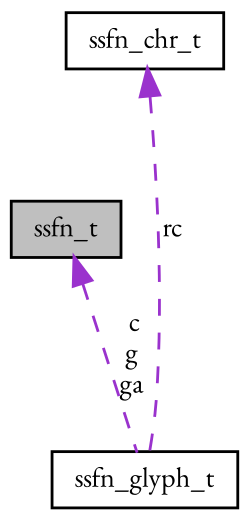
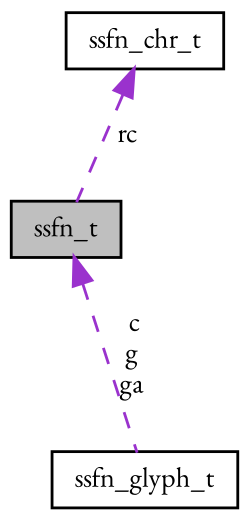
(159, 274) -> (100, 149)
